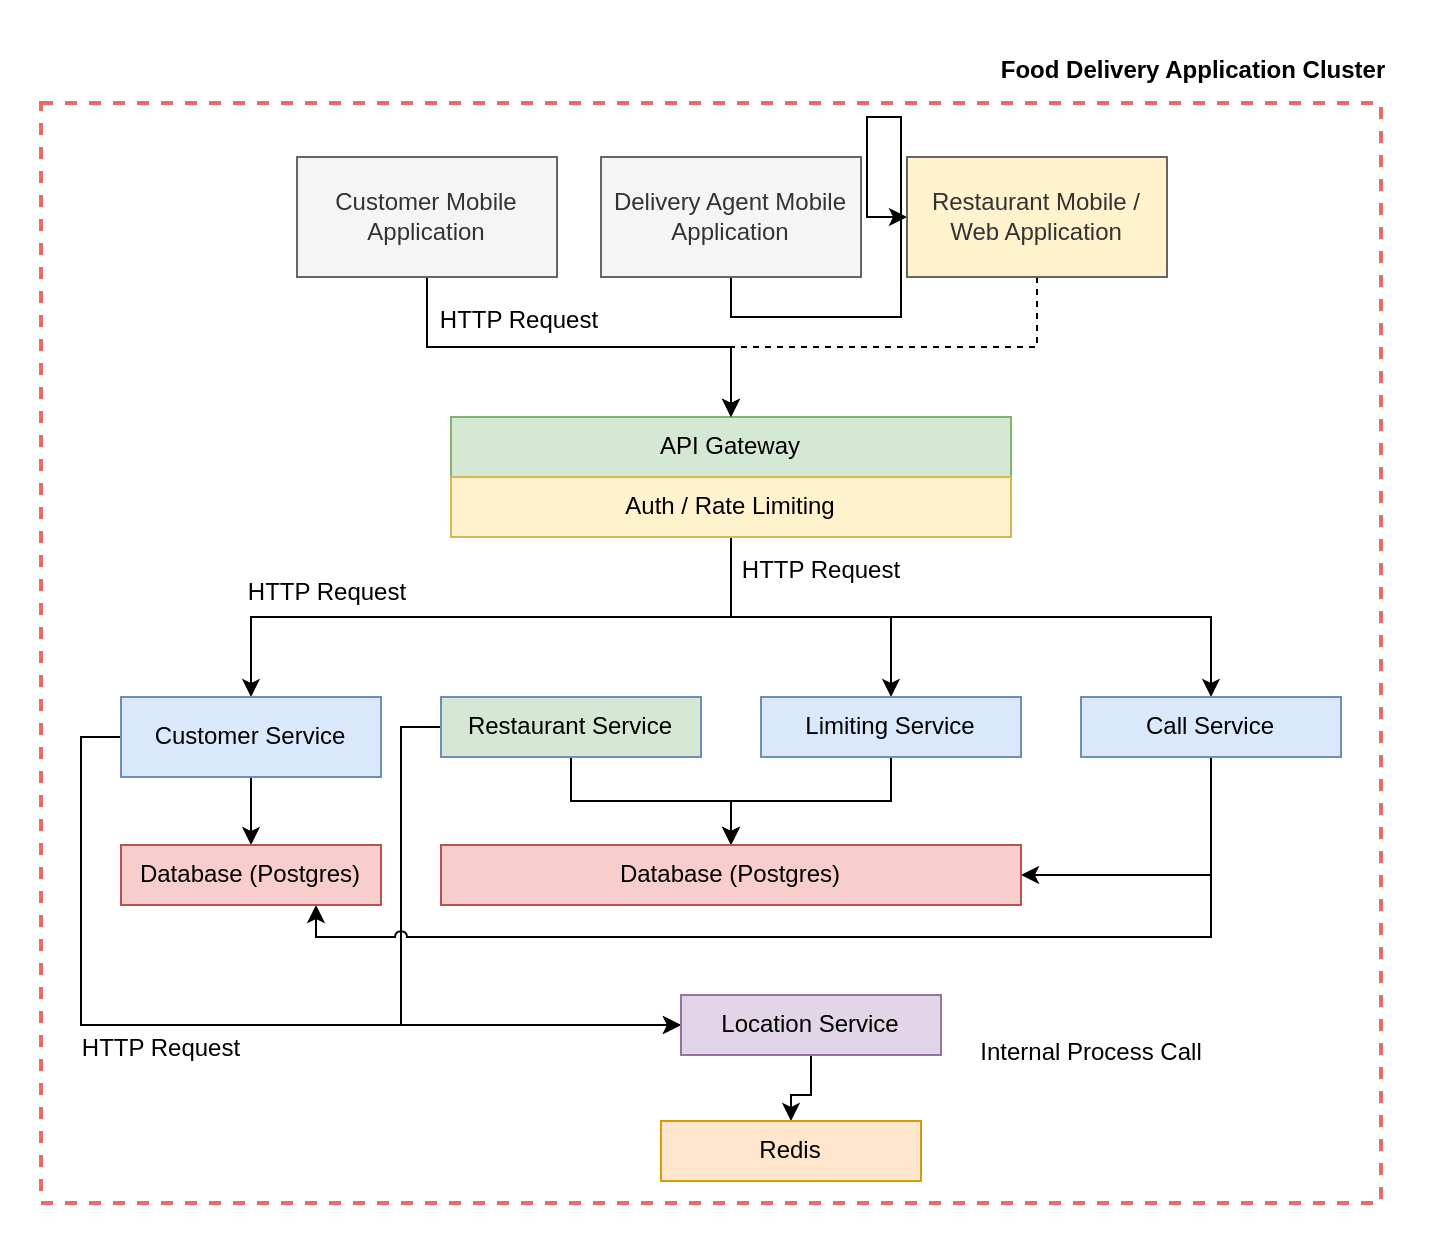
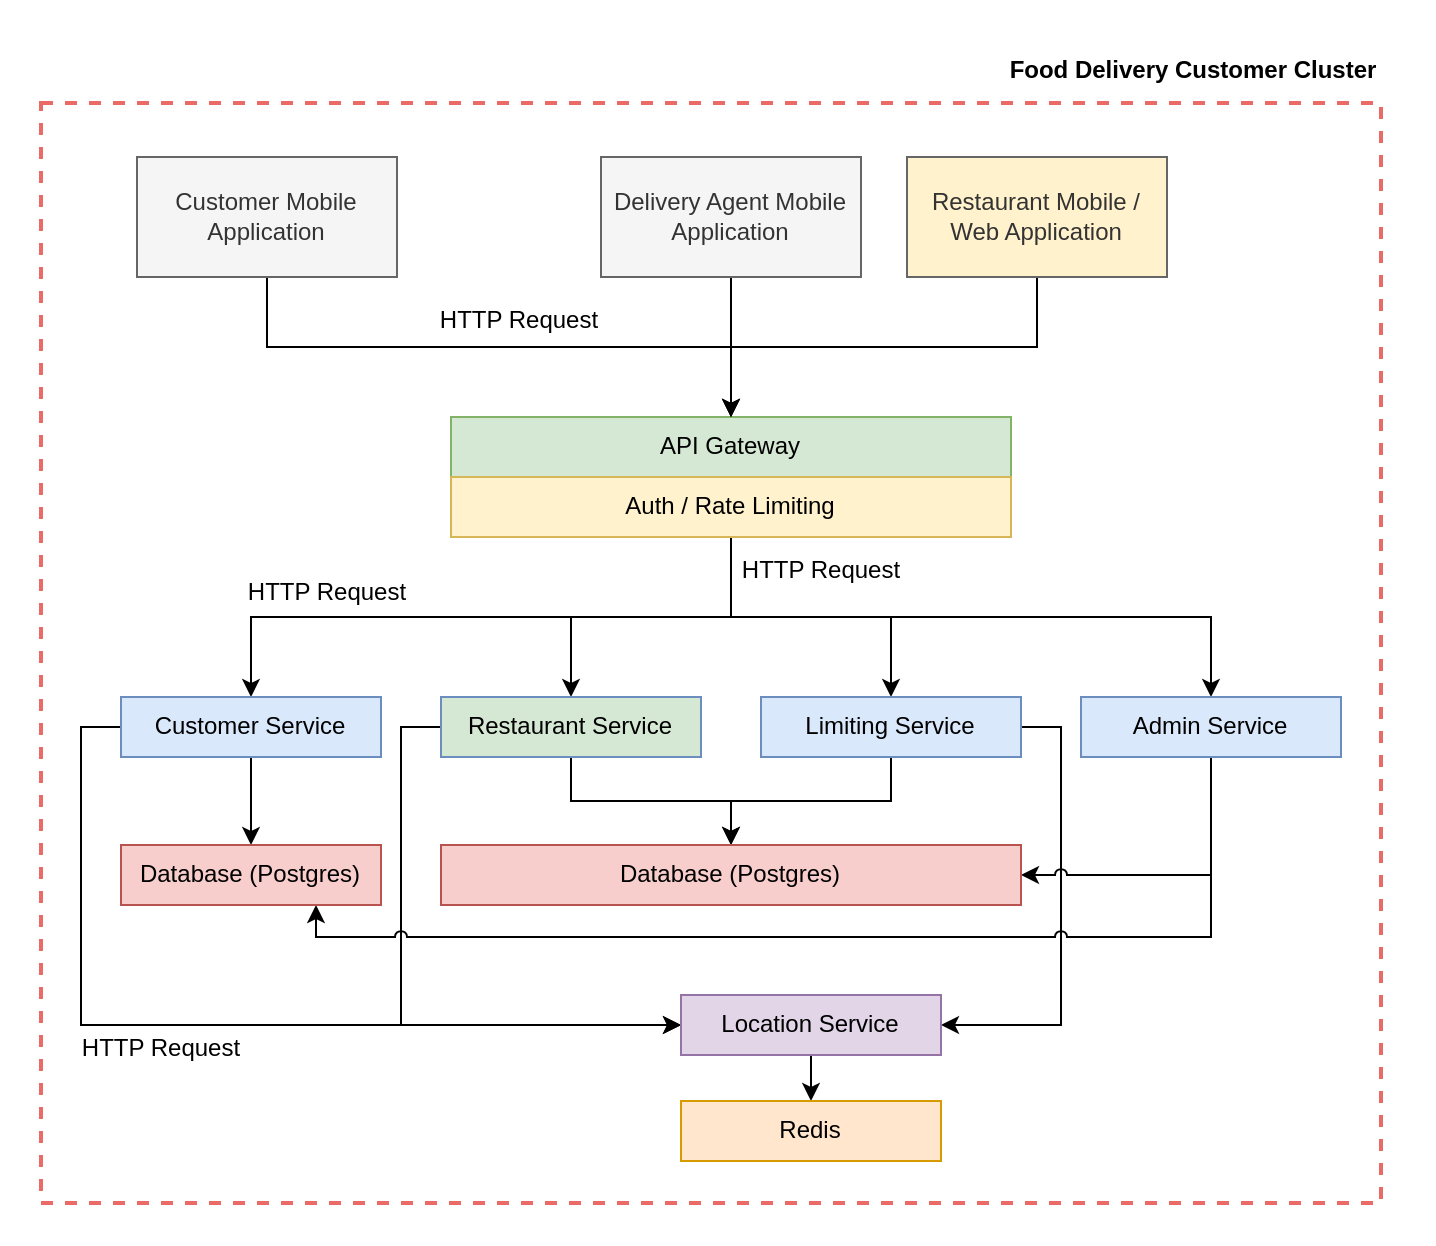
(1194, 71) -> (1194, 71)
(427, 217) -> (267, 217)
(901, 223) -> (731, 328)
(919, 347) -> (919, 347)
none -> (571, 652)
(1211, 727) -> (1211, 727)
(251, 737) -> (251, 727)
none -> (1050, 1025)
(1091, 1053) -> none
(791, 1151) -> (811, 1131)
